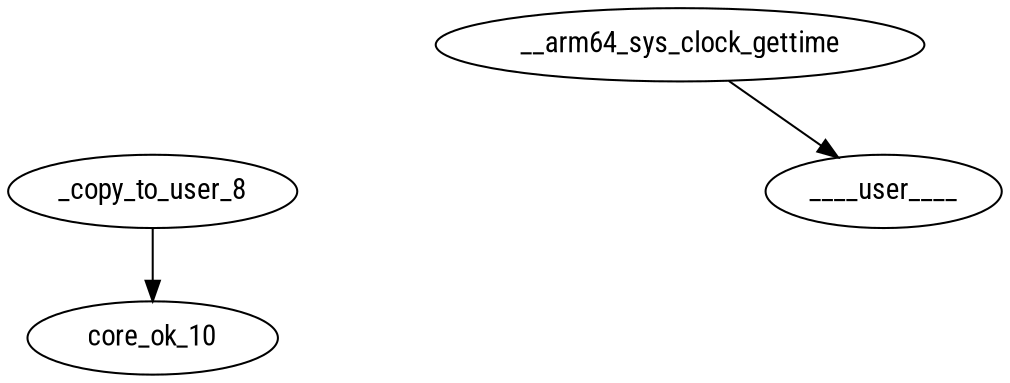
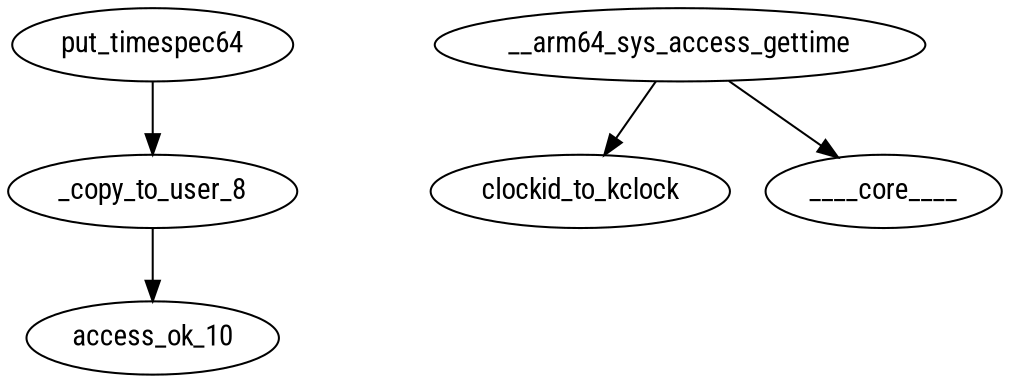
none -> (153, 45)
(680, 45) -> (680, 45)
none -> (580, 191)
(884, 191) -> (884, 191)
(153, 338) -> (153, 338)
